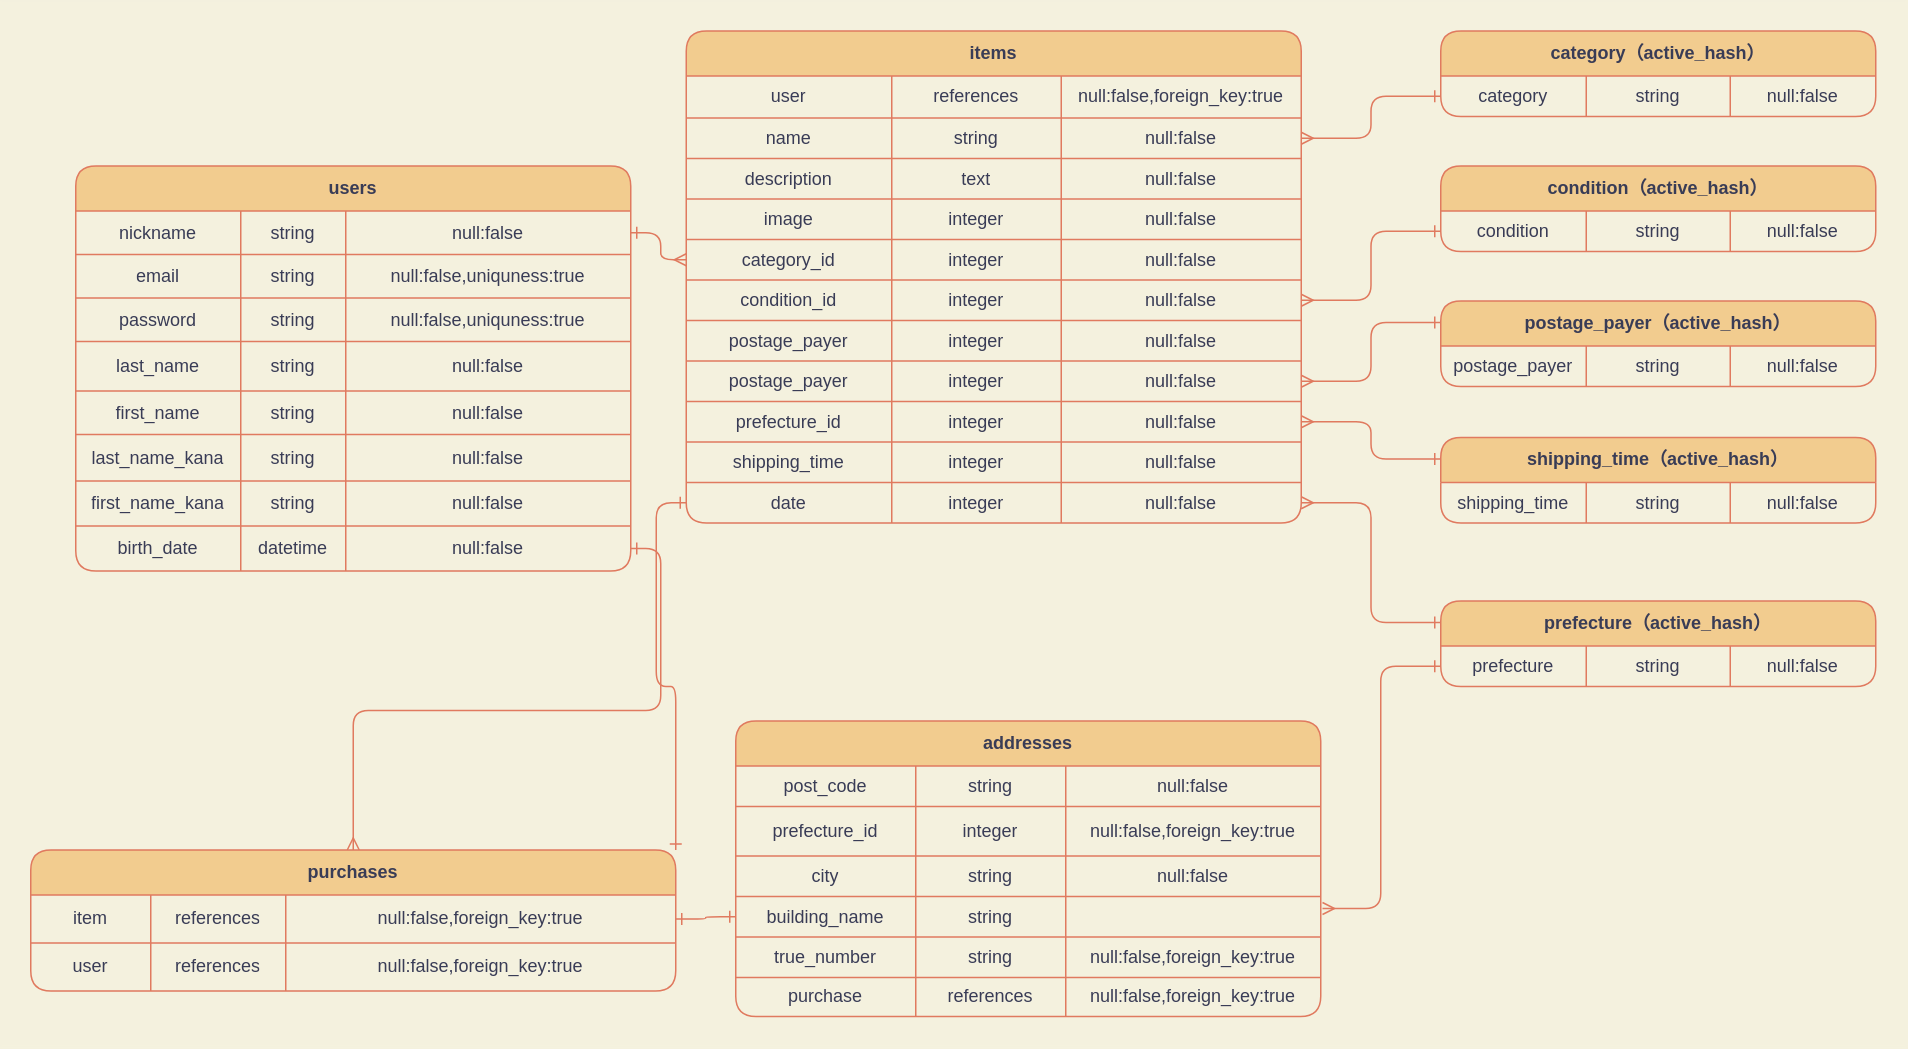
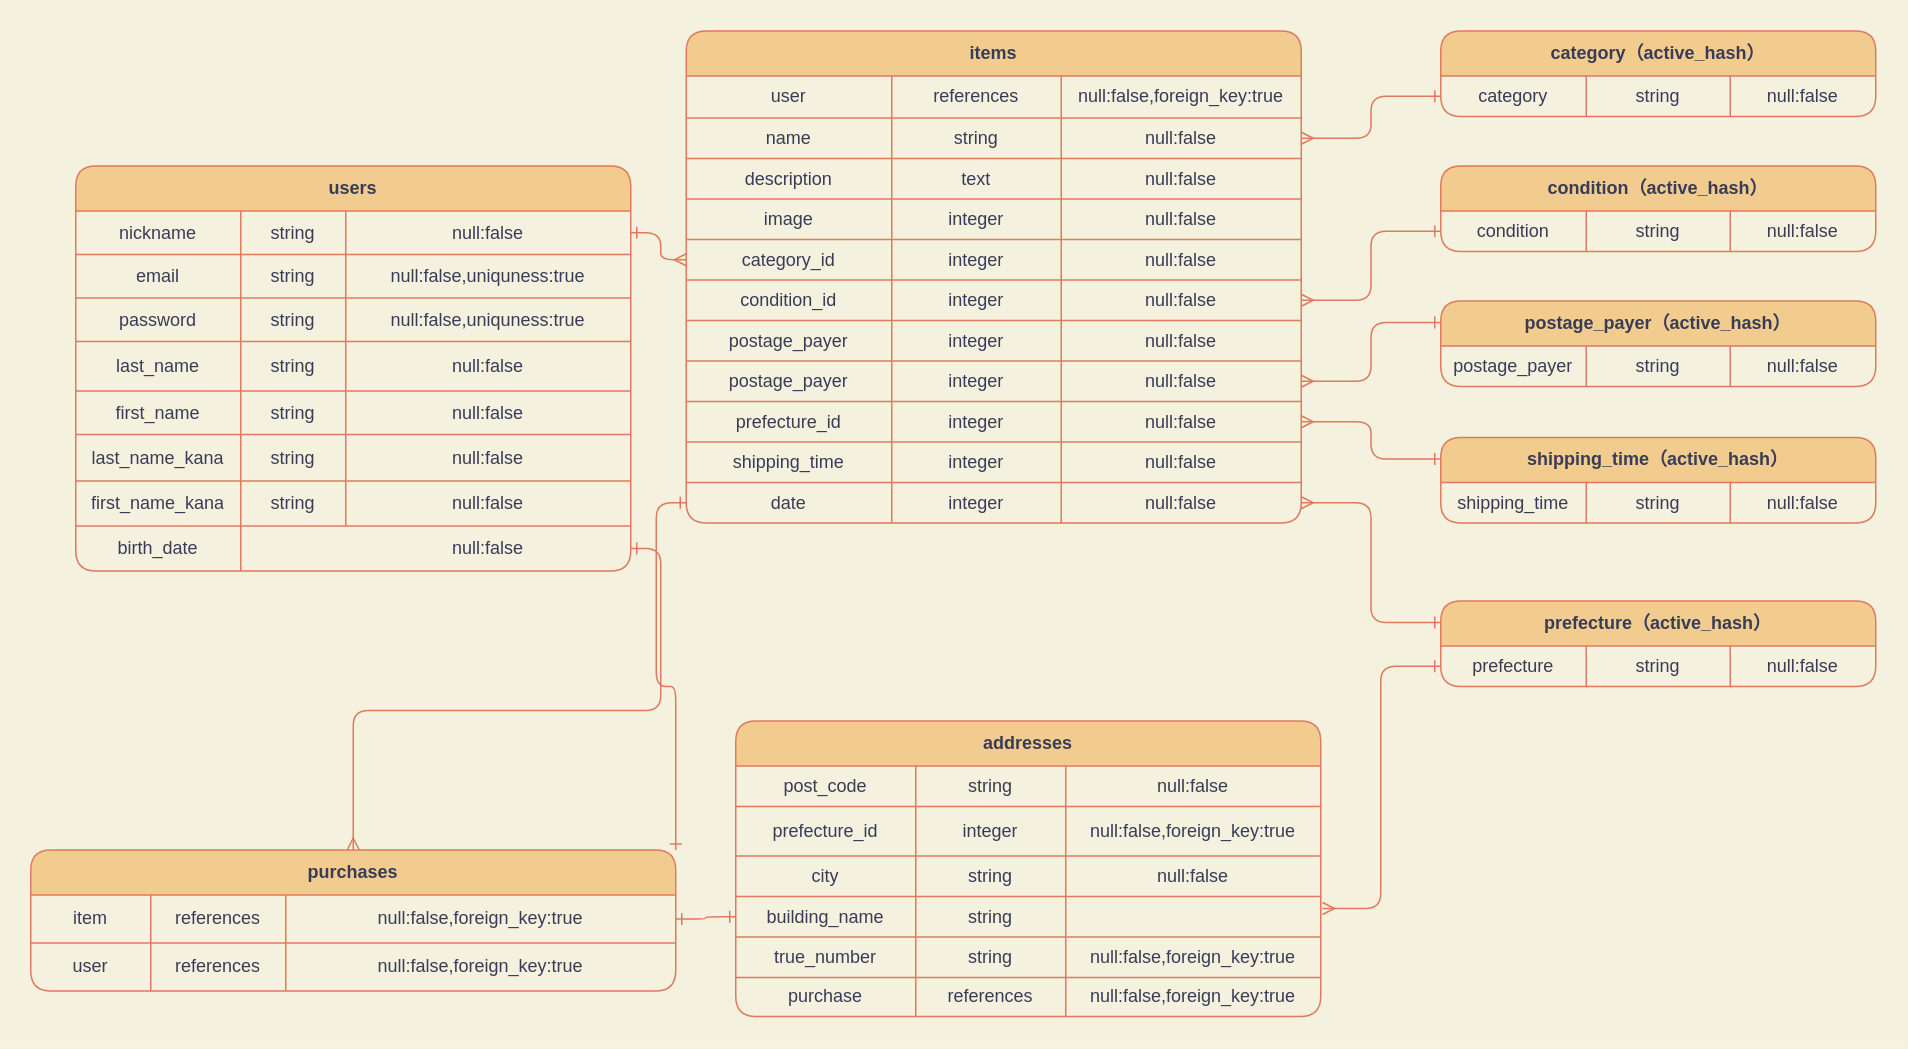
(293, 548) -> none
